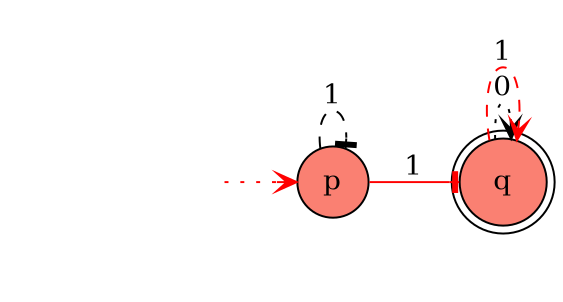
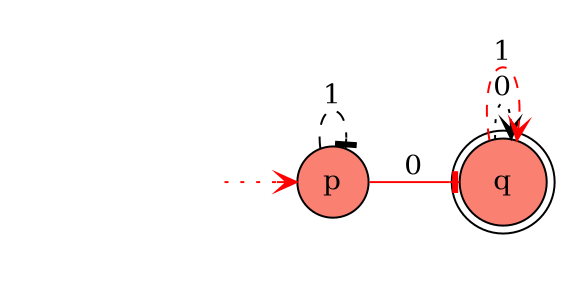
(414, 167) -> (414, 167)
